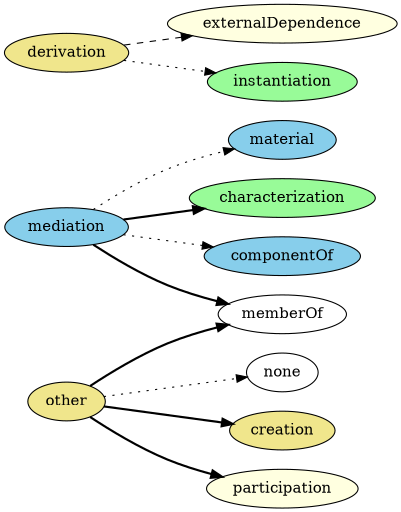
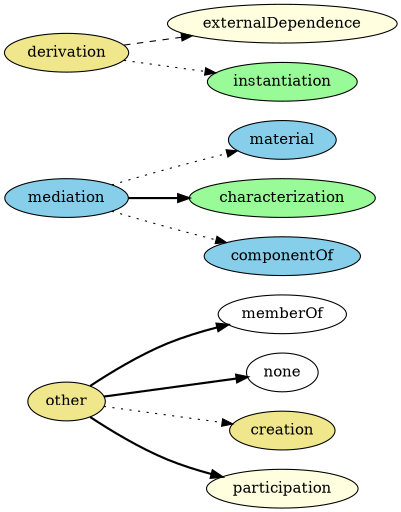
(153, 279) -> none
(170, 388) -> (170, 388)
(163, 414) -> (163, 414)
